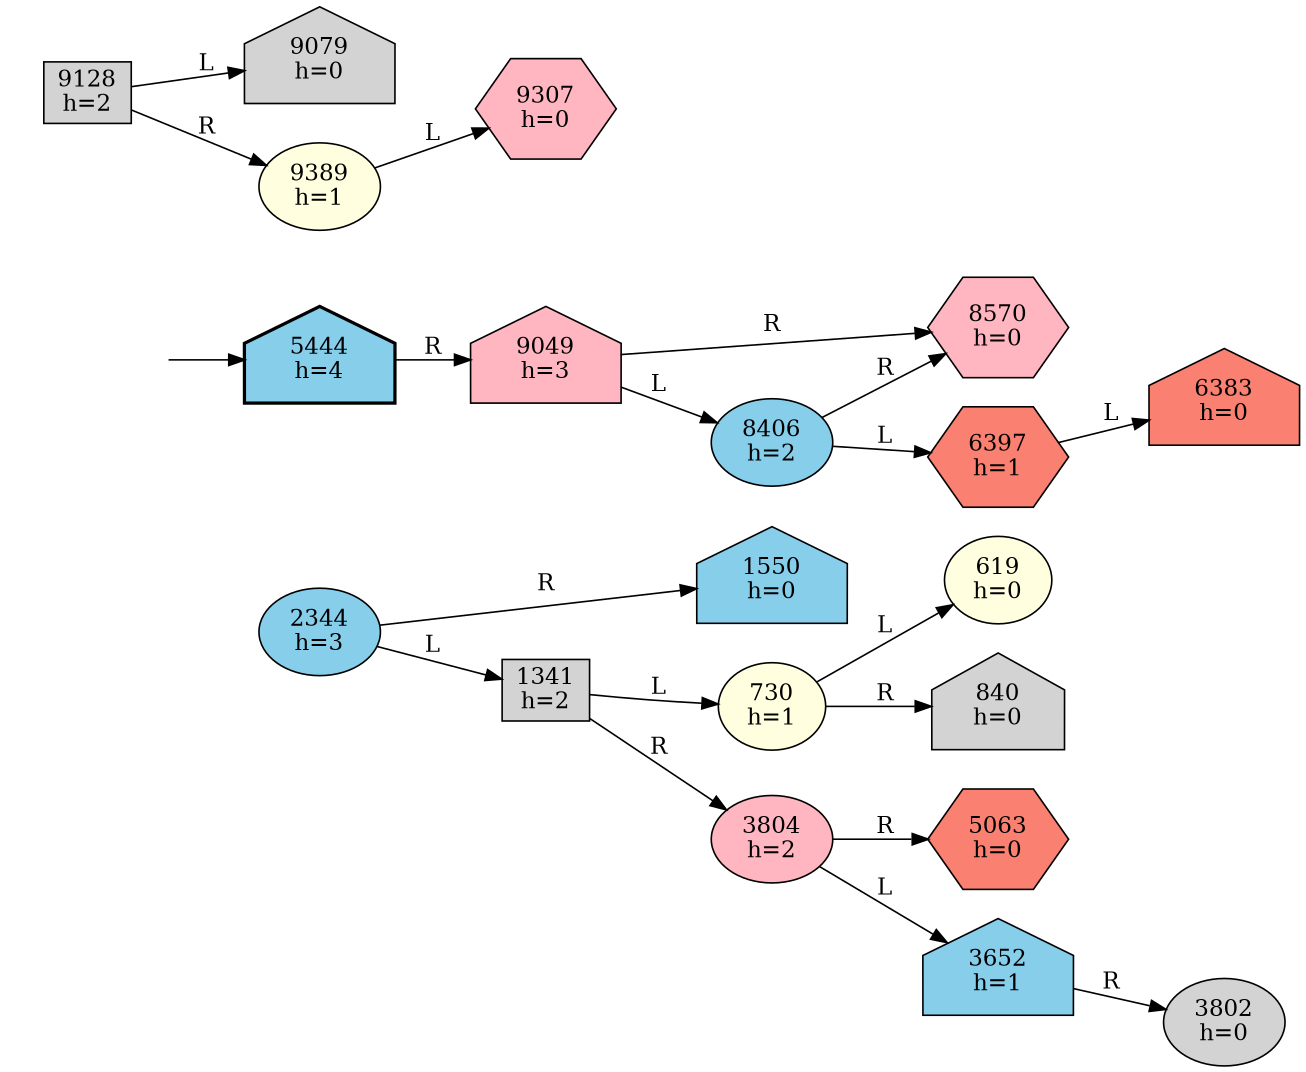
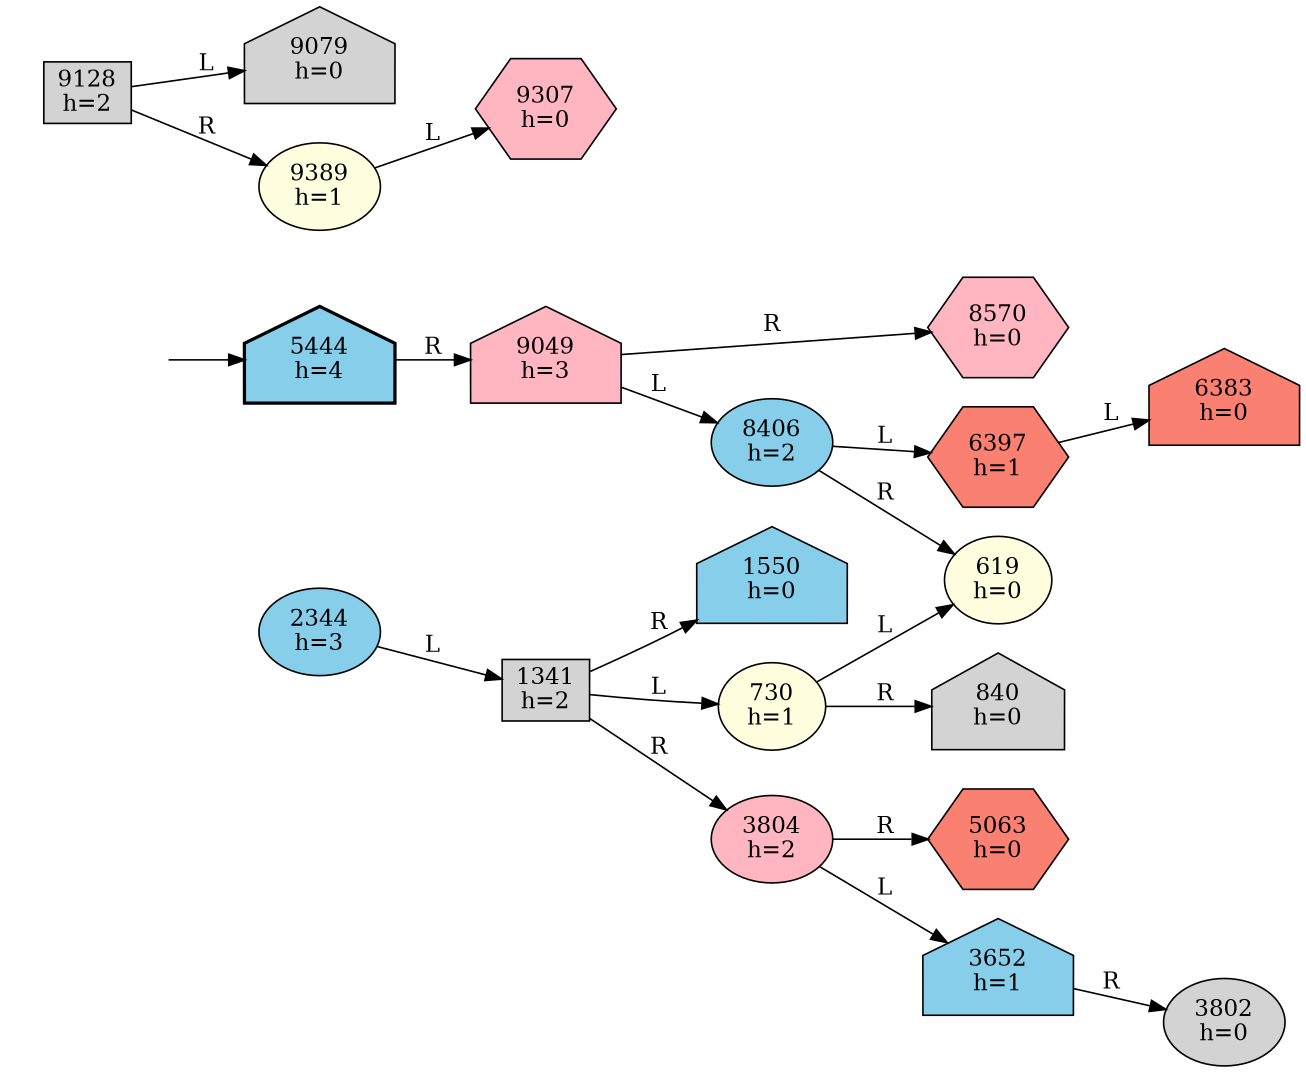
(877, 389) -> (880, 508)
(530, 608) -> (637, 650)
